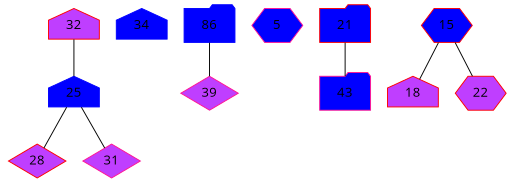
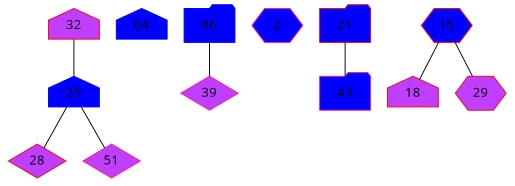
(142, 25) -> (142, 25)
(277, 25) -> (277, 25)
(481, 93) -> (481, 93)
(112, 161) -> (112, 161)
